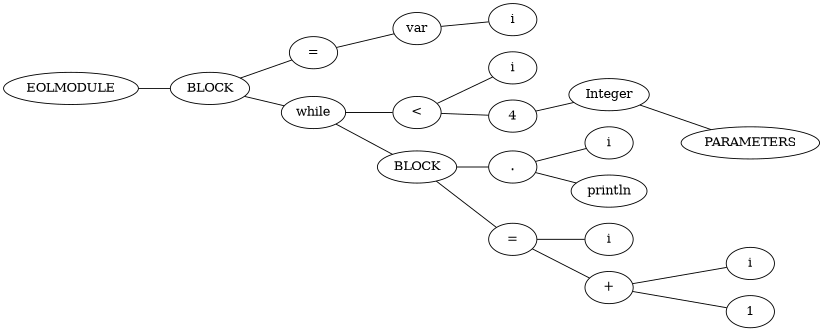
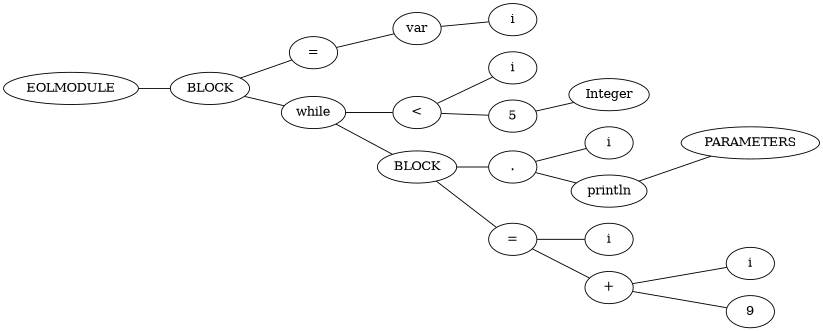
(513, 116) -> (513, 116)
(675, 117) -> (675, 169)
(750, 312) -> (750, 312)
